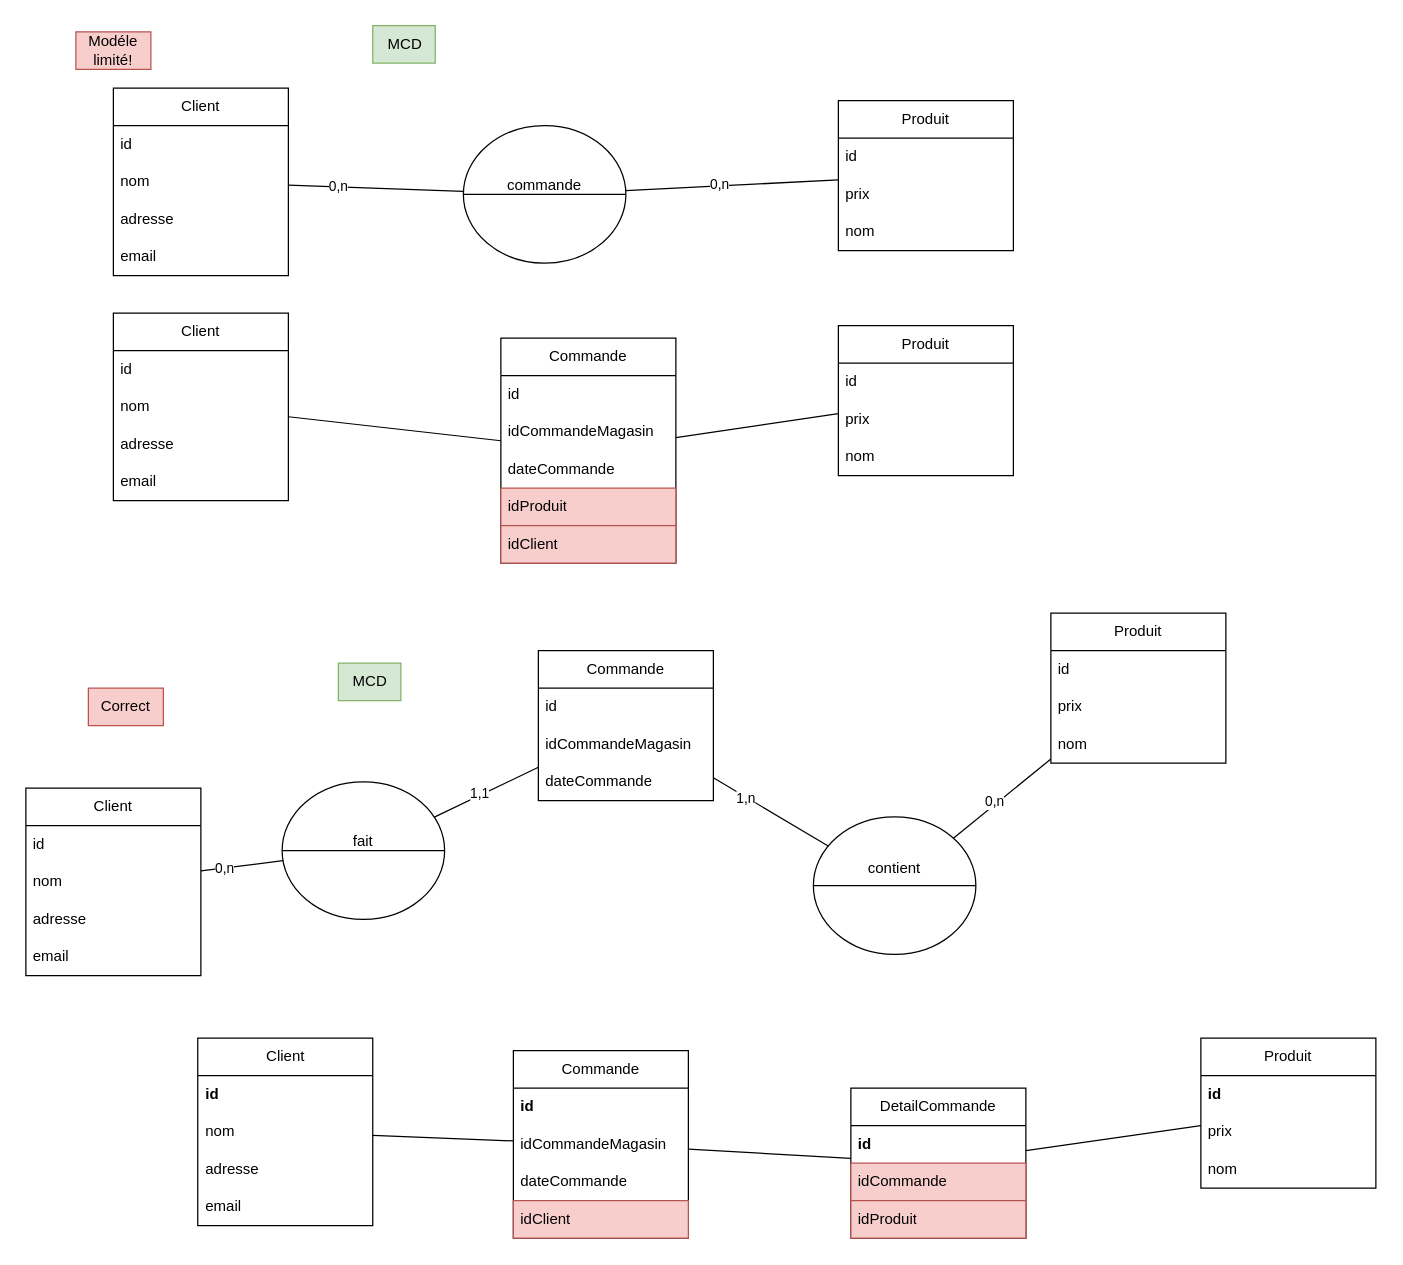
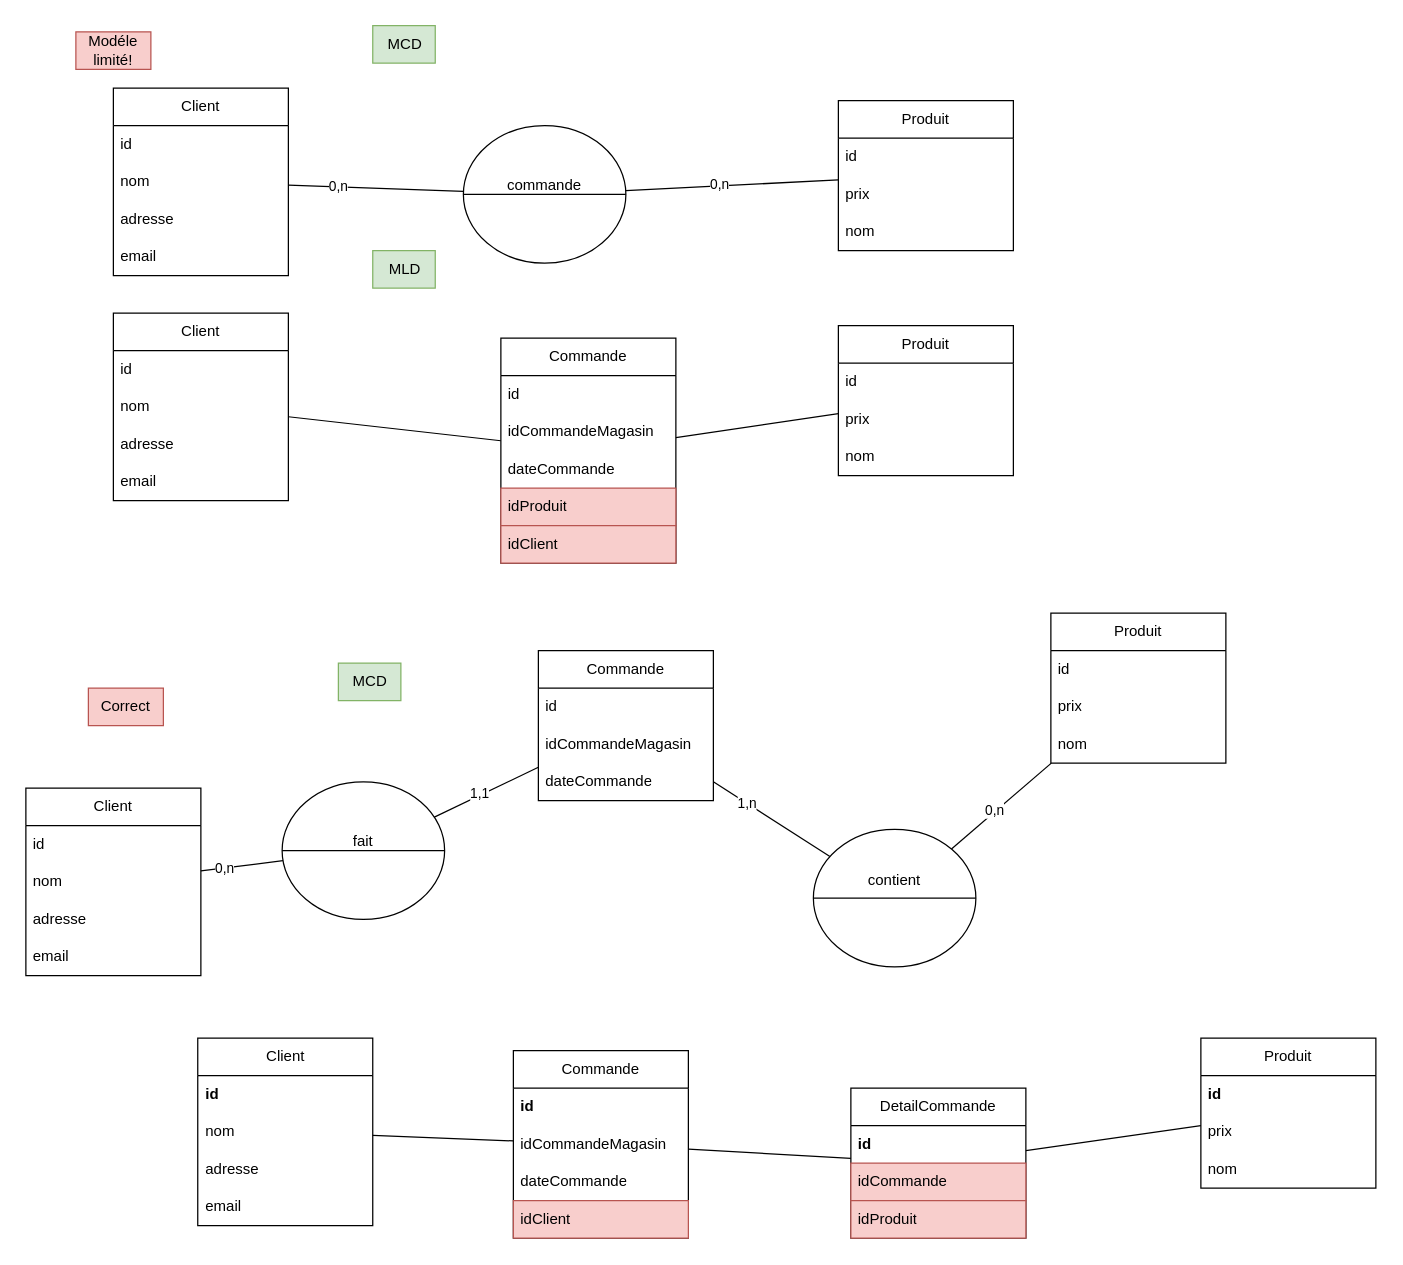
none -> (404, 269)
(894, 886) -> (894, 898)
